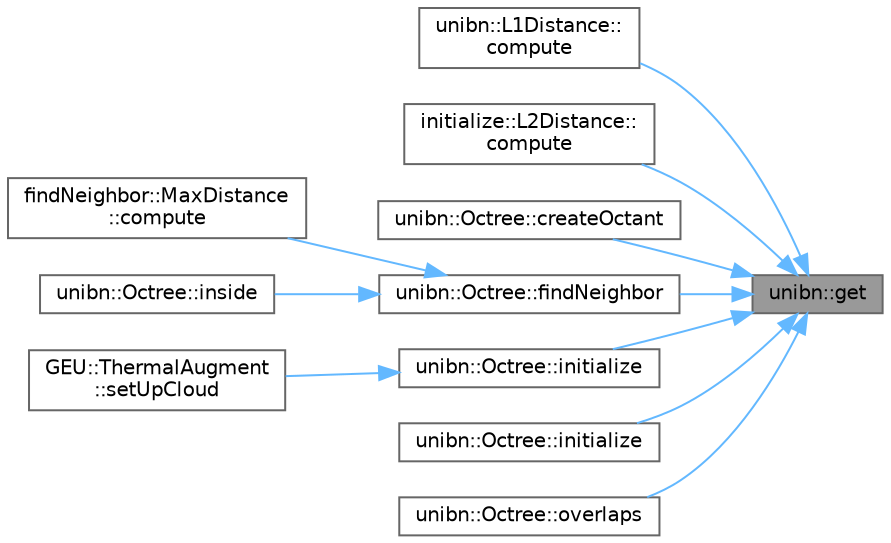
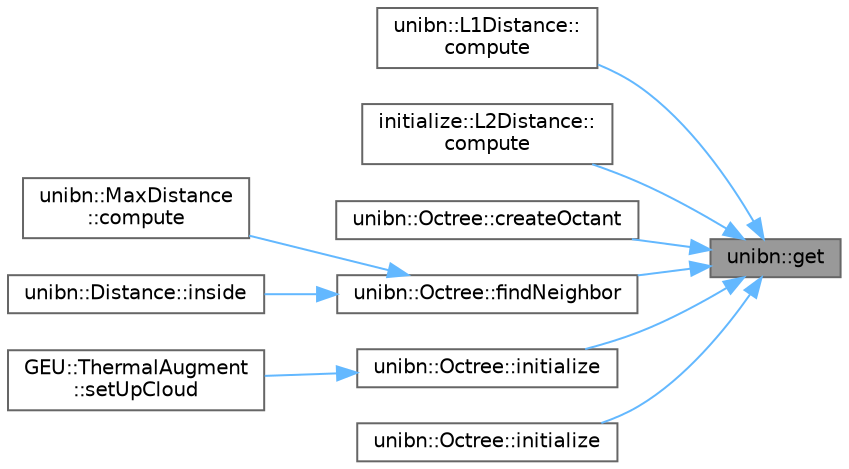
(157, 208) -> (136, 208)
(157, 294) -> (136, 294)
(529, 516) -> none
